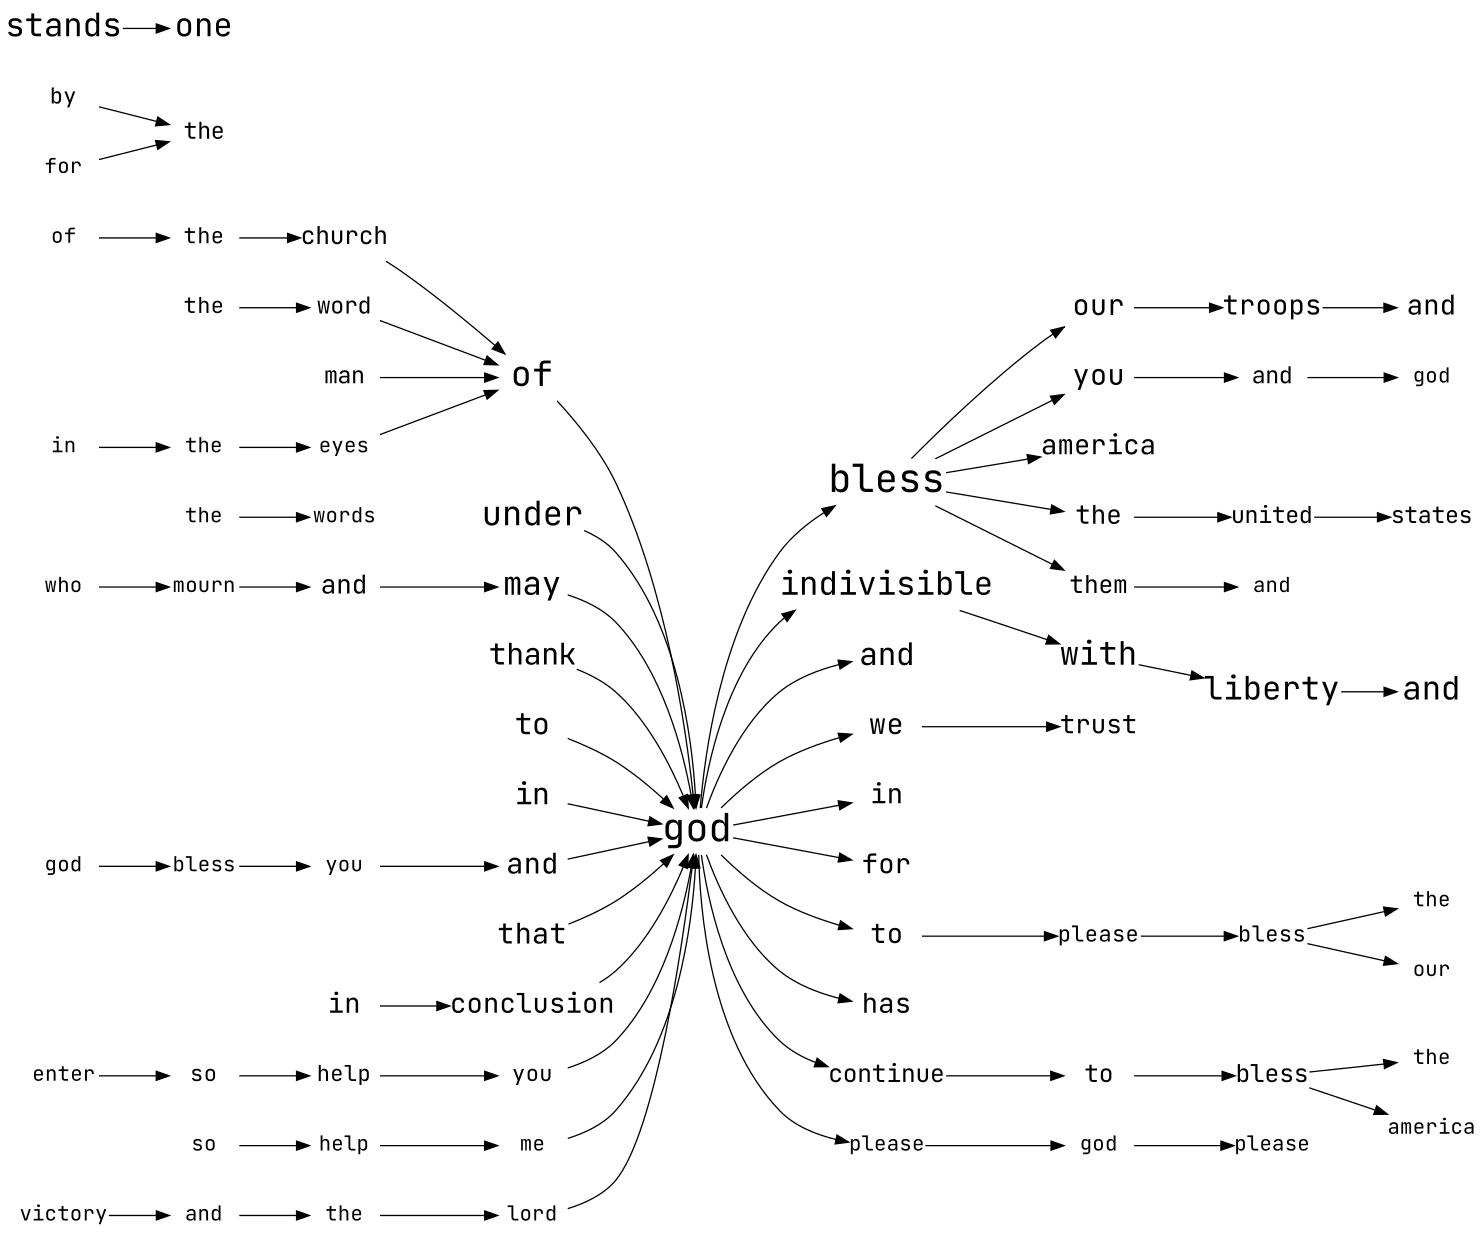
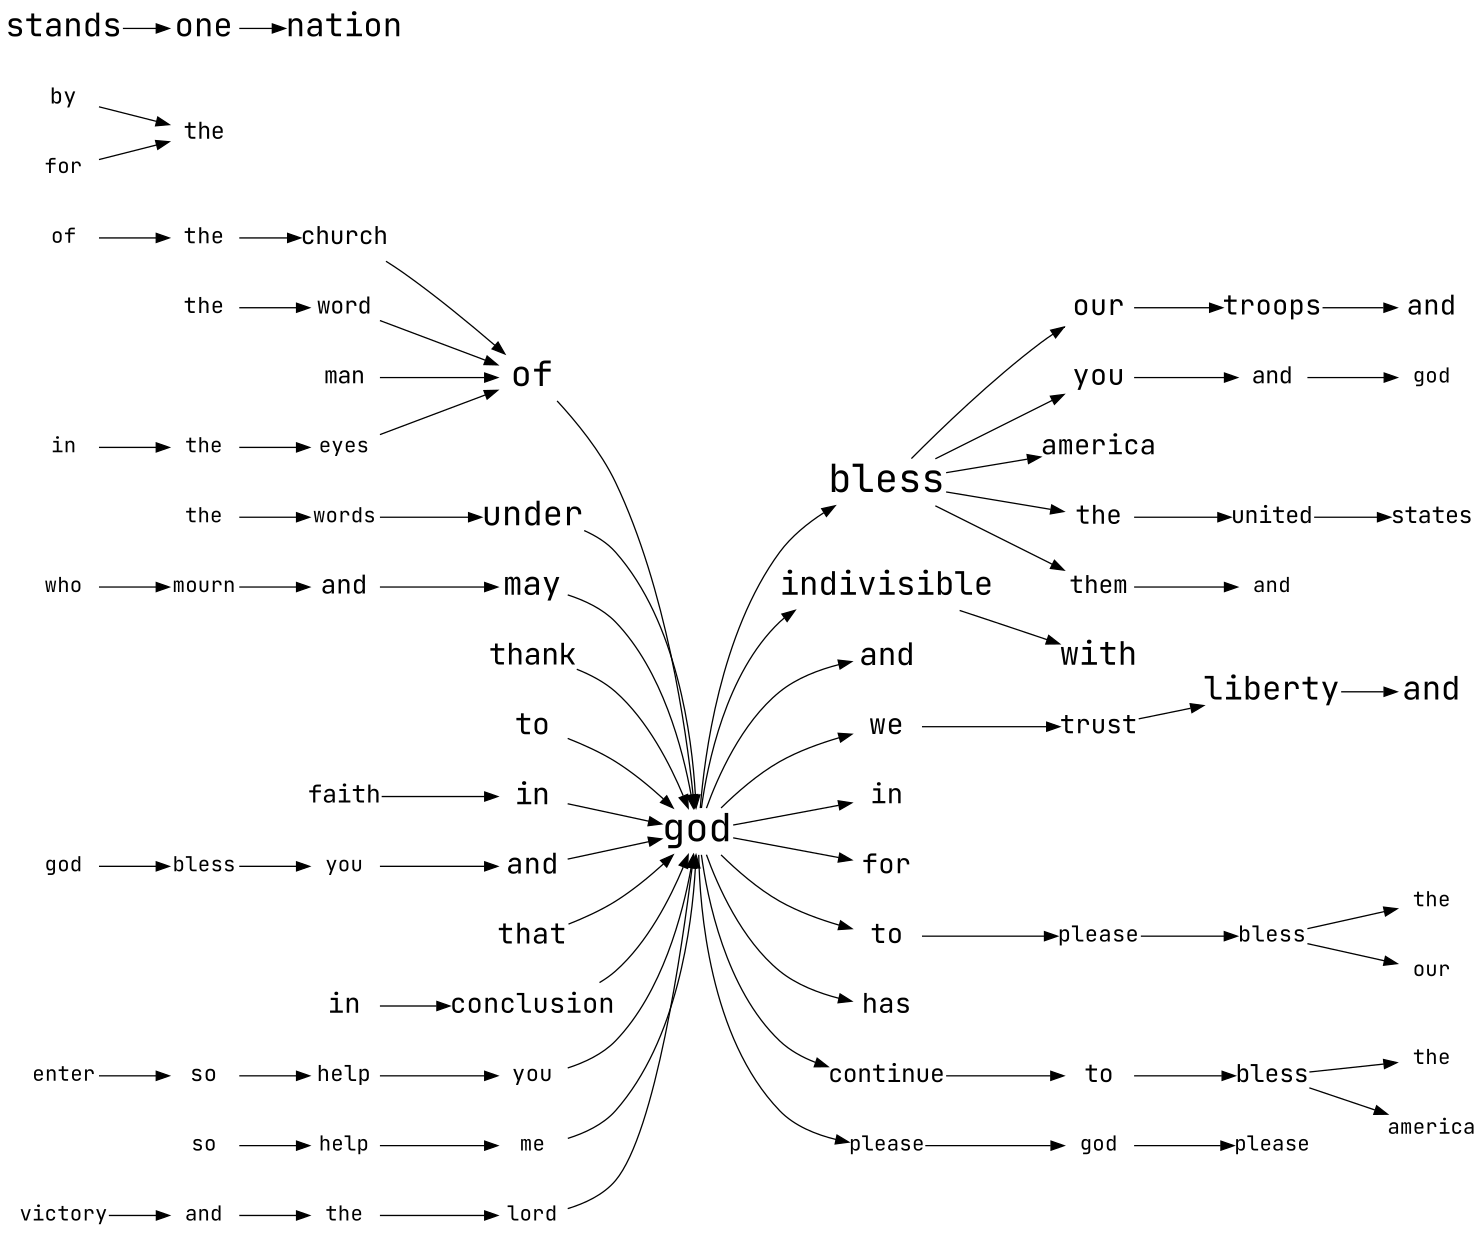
none -> (345, 28)
none -> (424, 517)
(1165, 670) -> (1165, 714)
none -> (345, 797)
